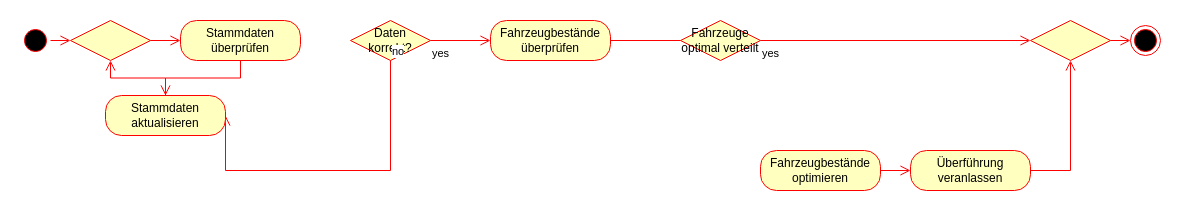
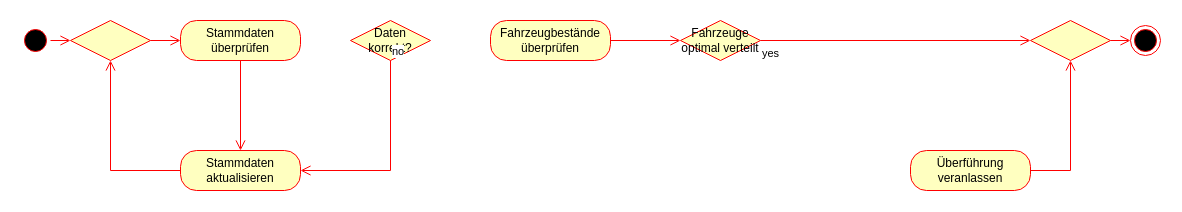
(459, 41) -> none
(675, 41) -> (675, 41)
(166, 116) -> (241, 171)
(821, 171) -> none
(894, 171) -> none
